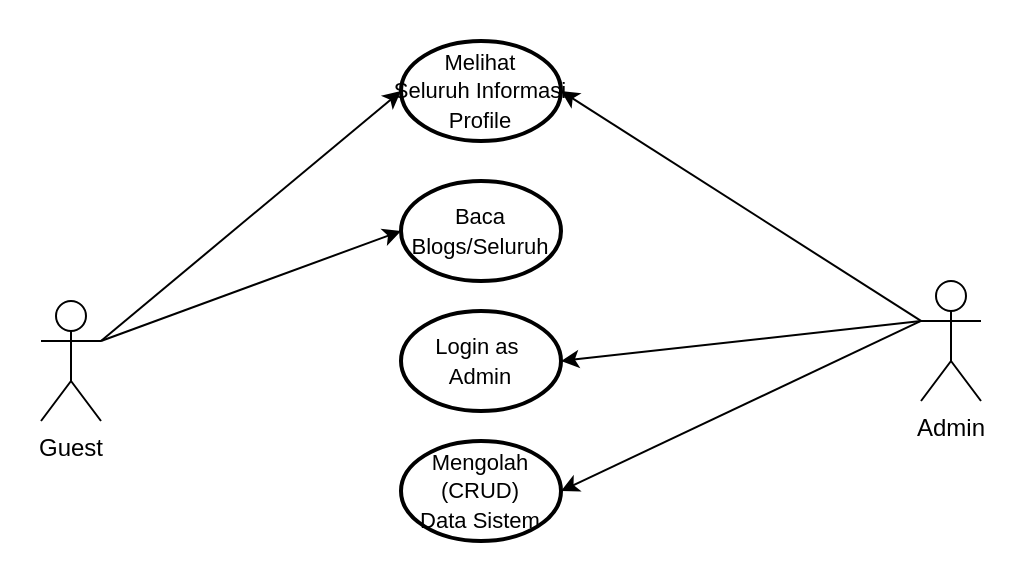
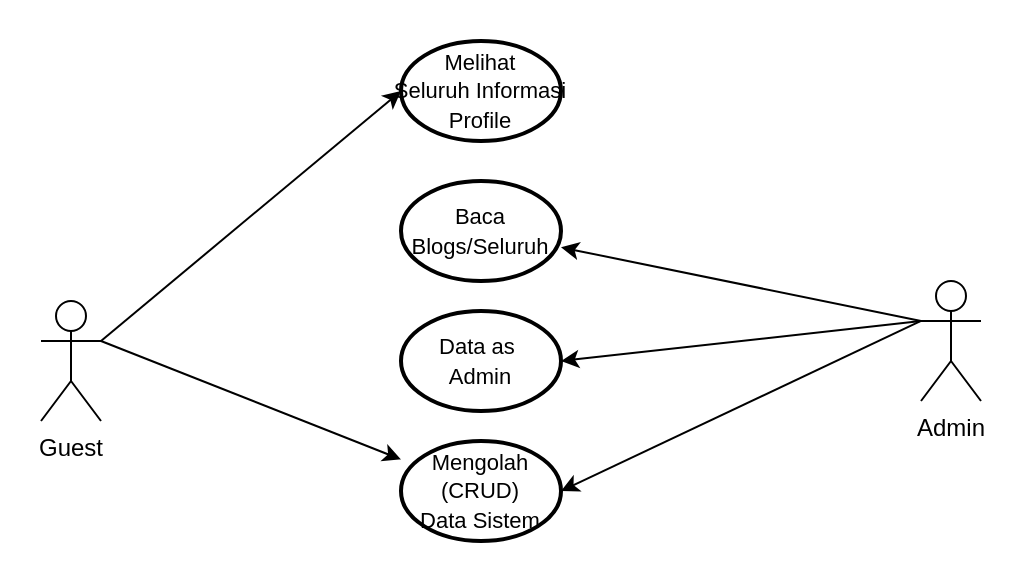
(742, 207) -> none
none -> (741, 284)
(247, 287) -> (246, 398)
(481, 361) -> (481, 361)
